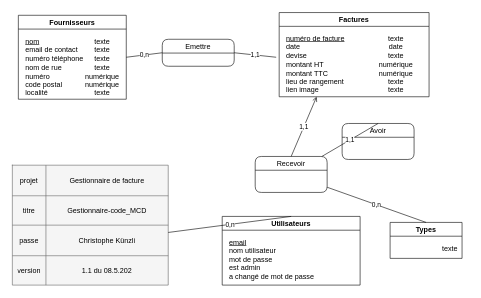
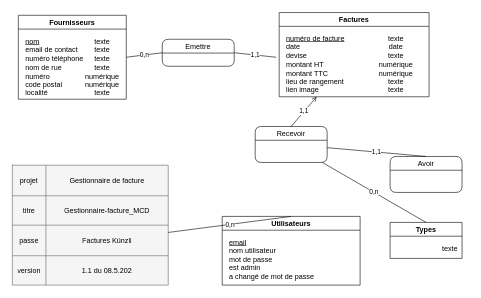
(378, 142) -> (426, 175)
(291, 175) -> (291, 145)
(107, 211) -> (107, 211)
(107, 241) -> (107, 241)
